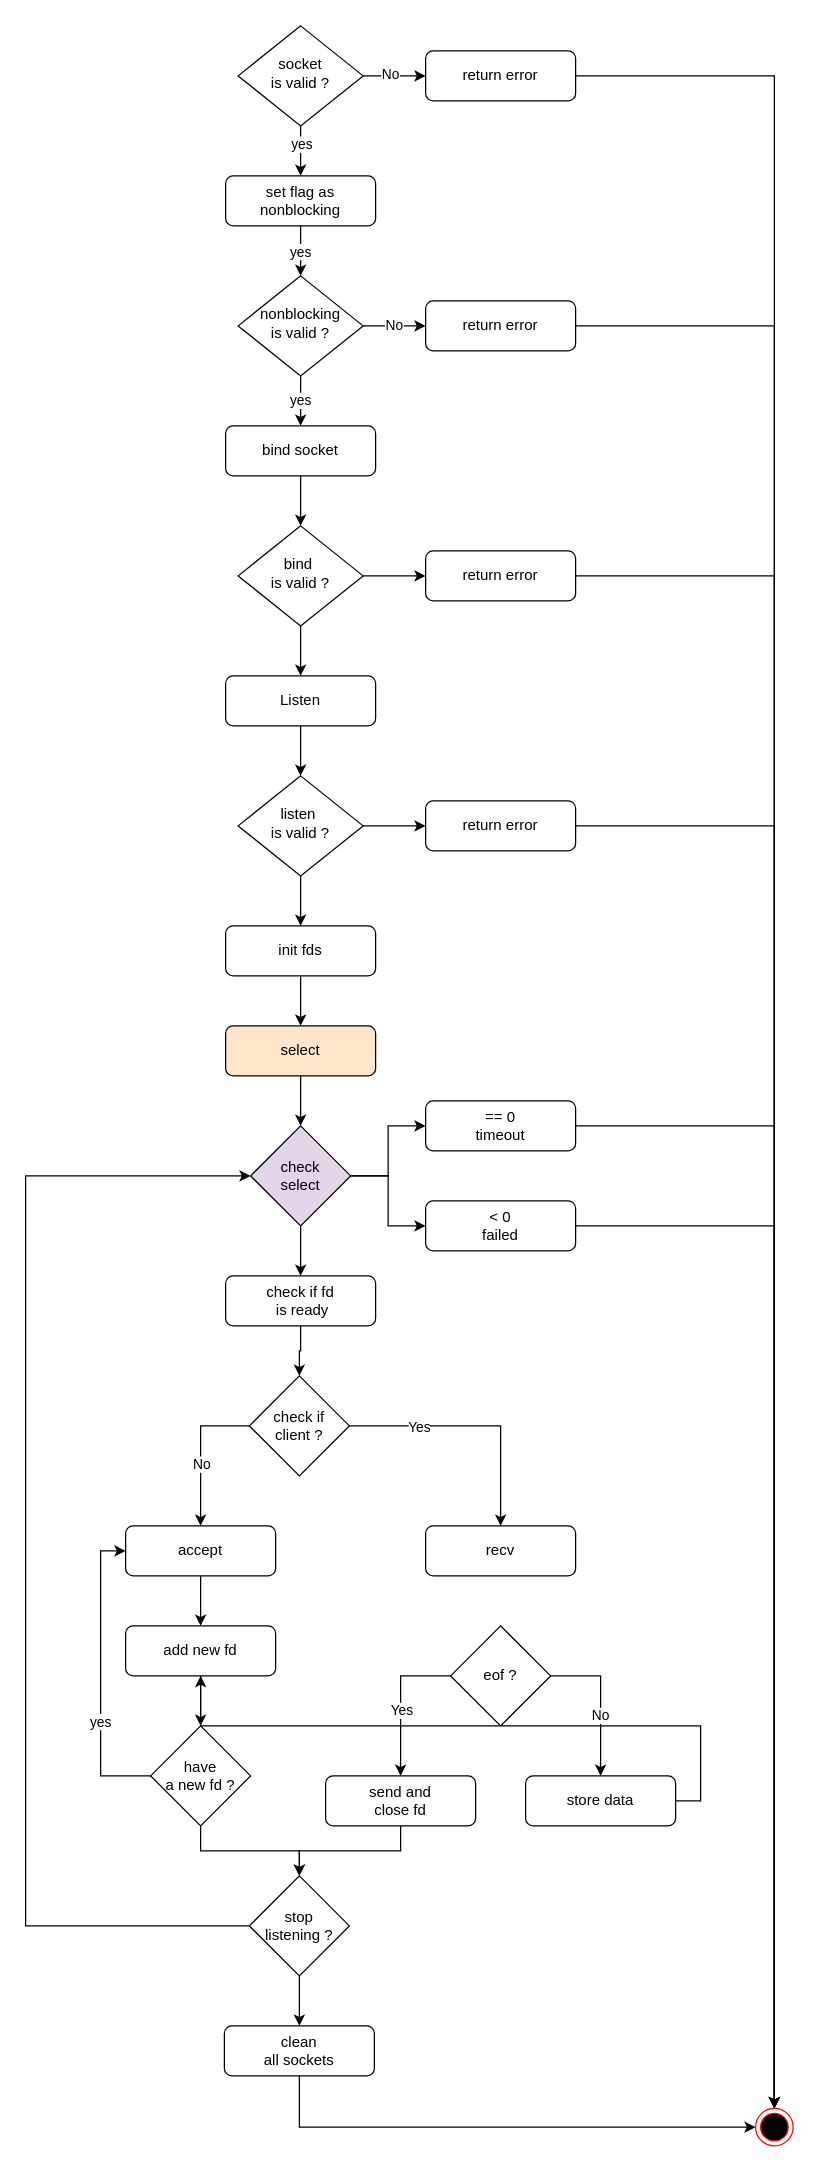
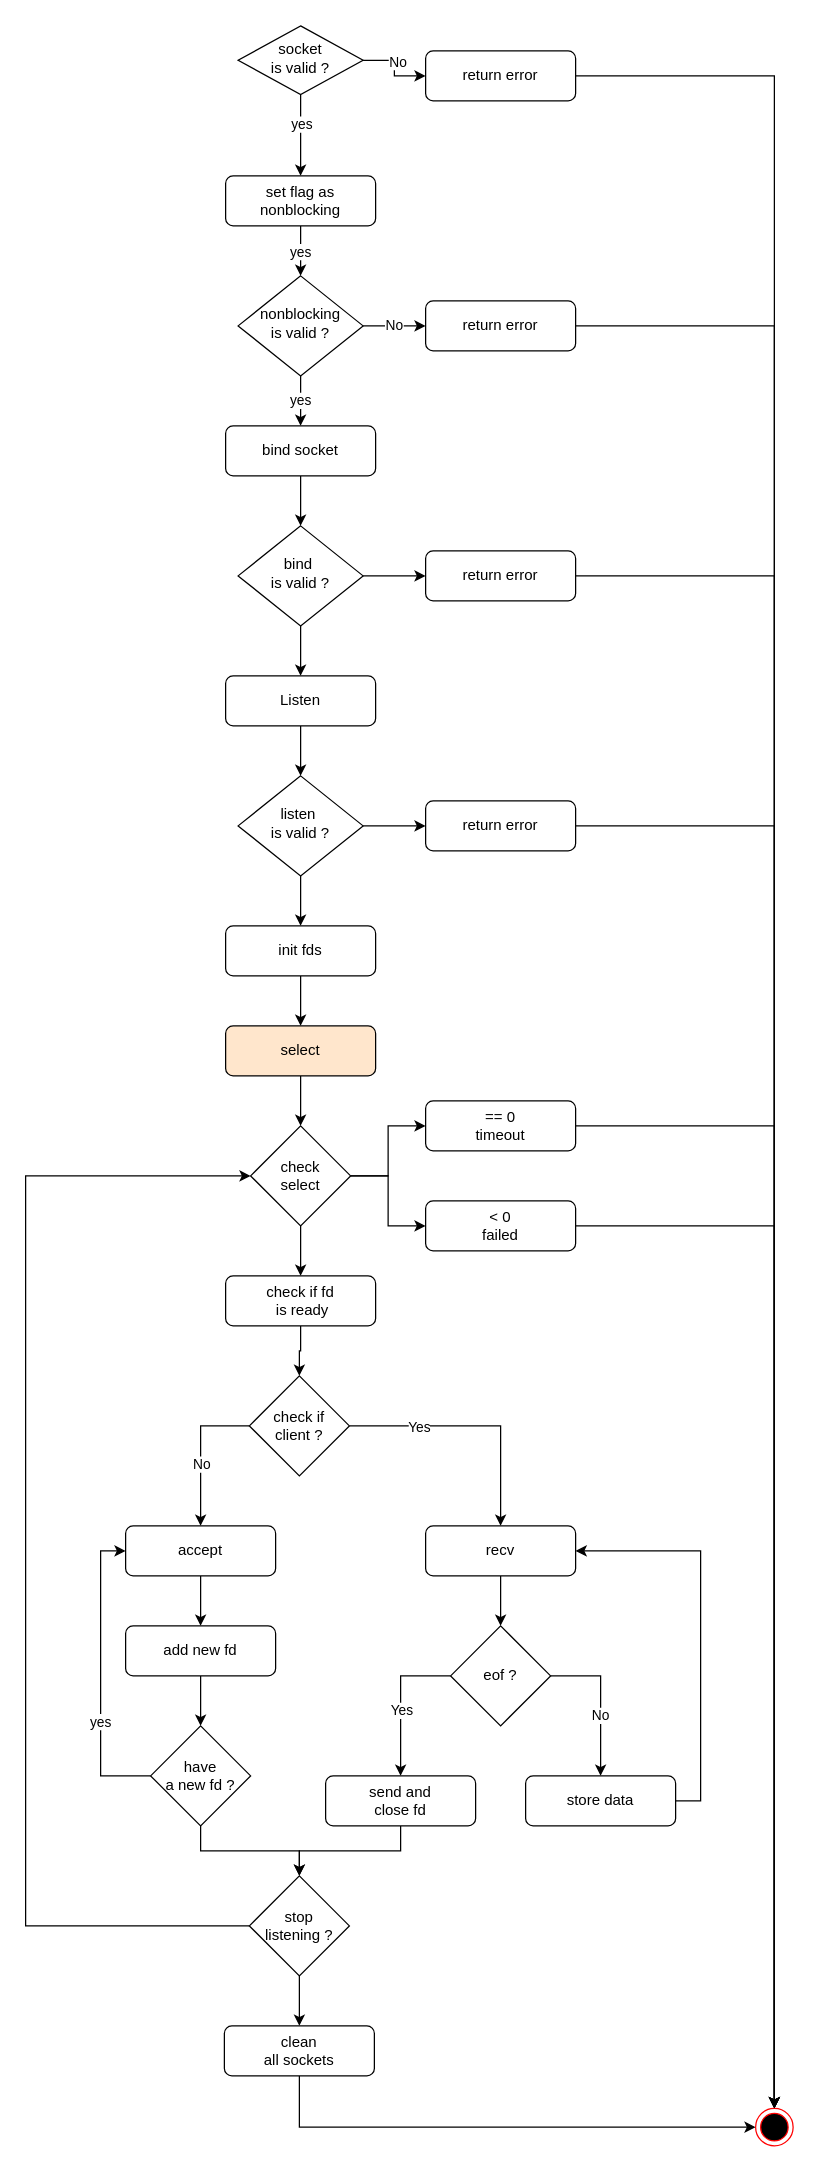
(301, 76) -> (301, 60)
(301, 1176) -> (301, 1176)
none -> (501, 1597)
(451, 1726) -> (701, 1581)
